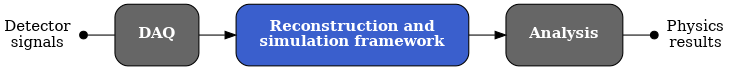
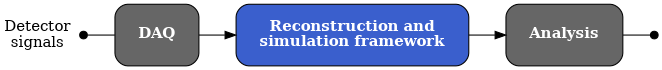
(696, 35) -> none
